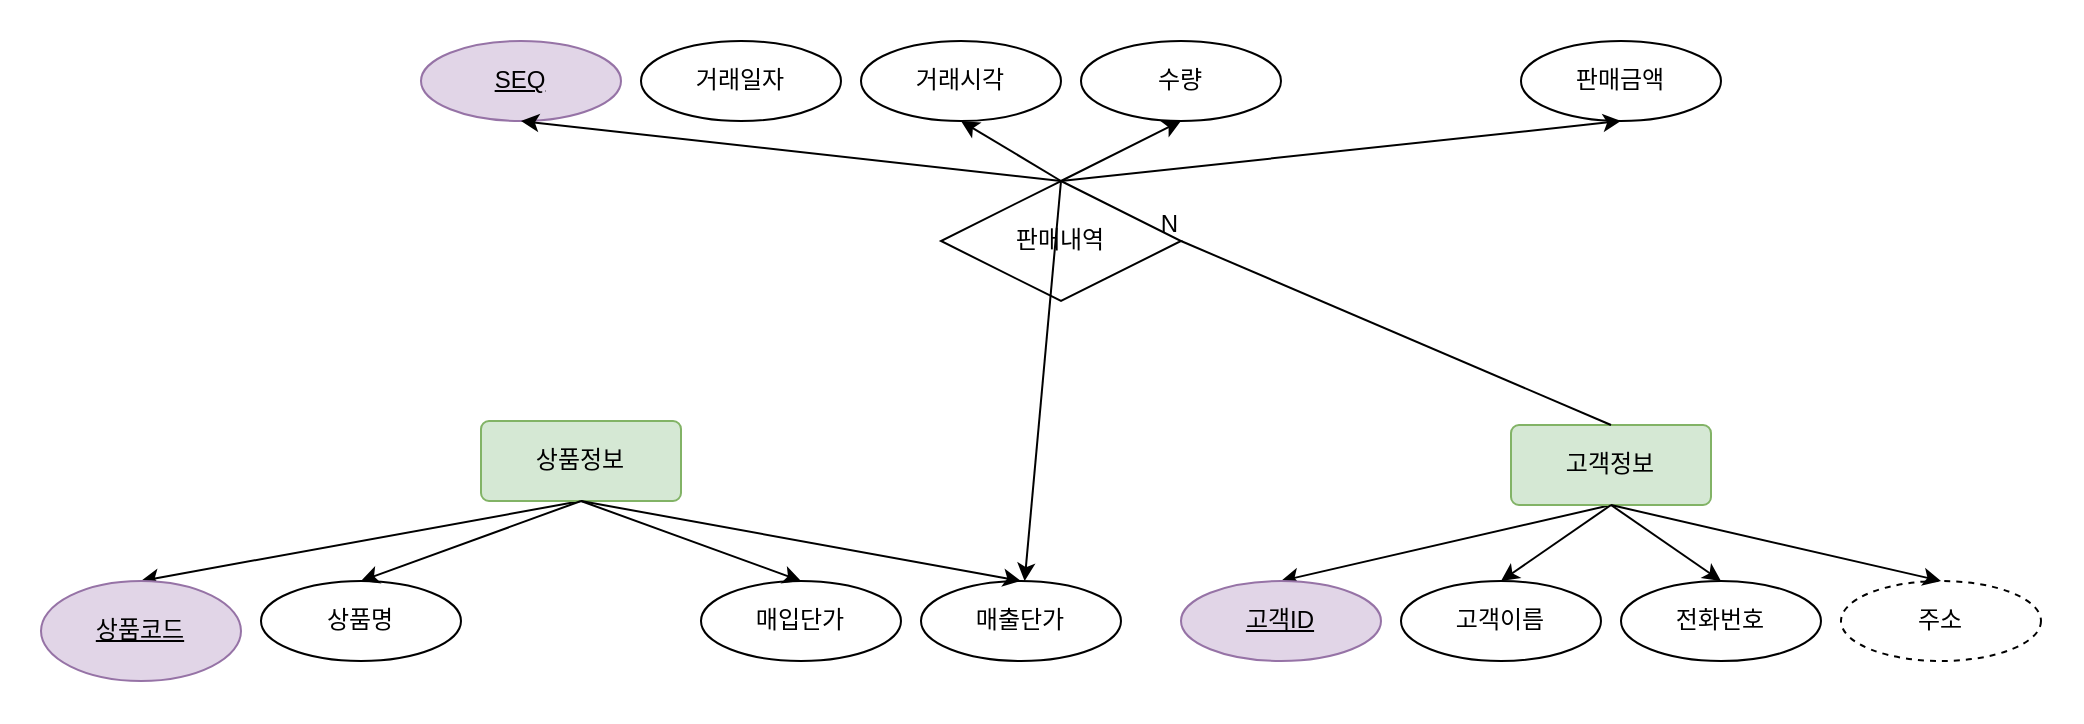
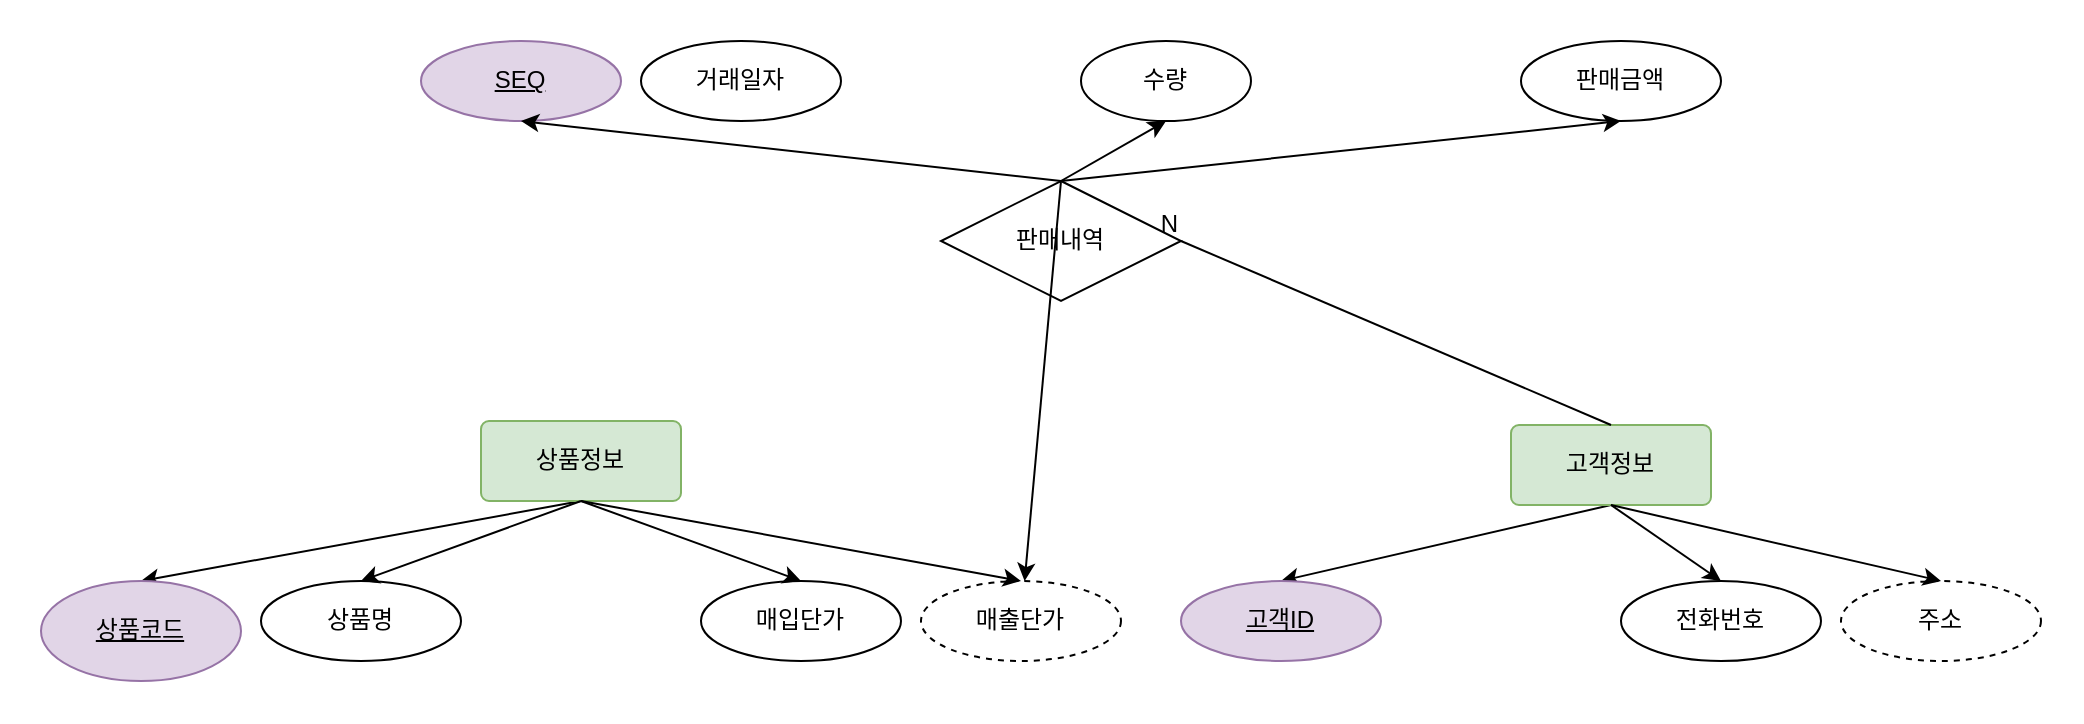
(961, 81) -> none
(1181, 81) -> (1166, 81)
(1013, 152) -> none
(1559, 541) -> none
(1021, 621) -> (1021, 621)
(1501, 621) -> none
